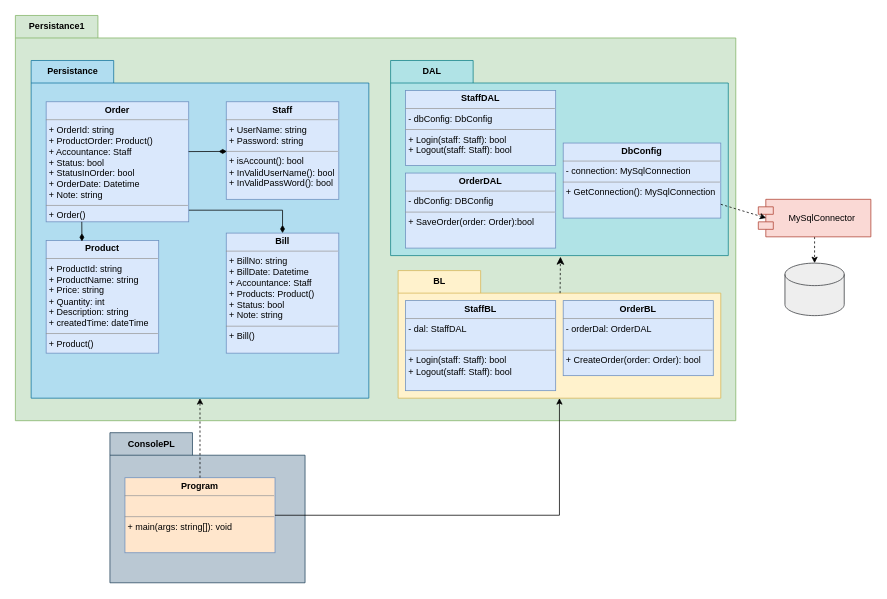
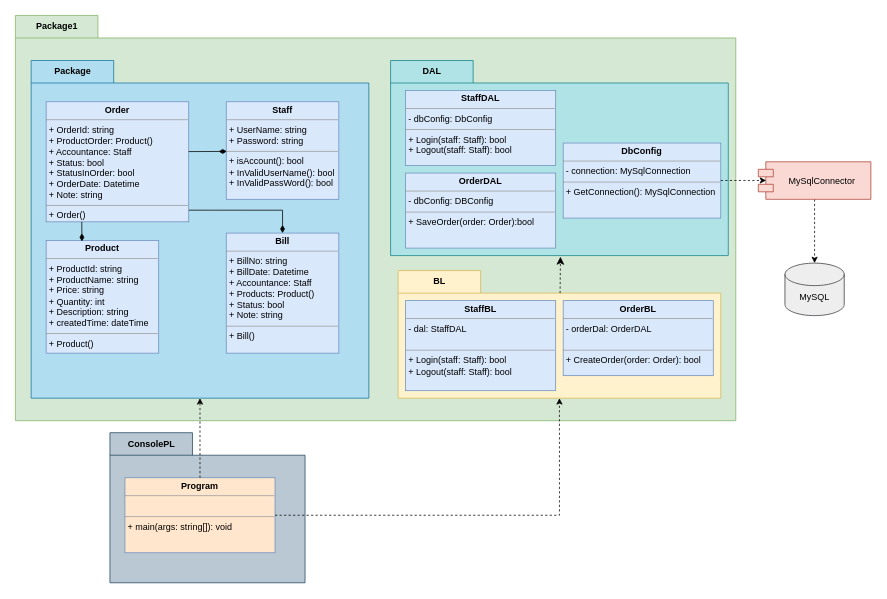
(57, 27) -> (57, 27)
(73, 72) -> (73, 72)
(814, 218) -> (814, 180)
none -> (814, 297)
(473, 515) -> (473, 515)
